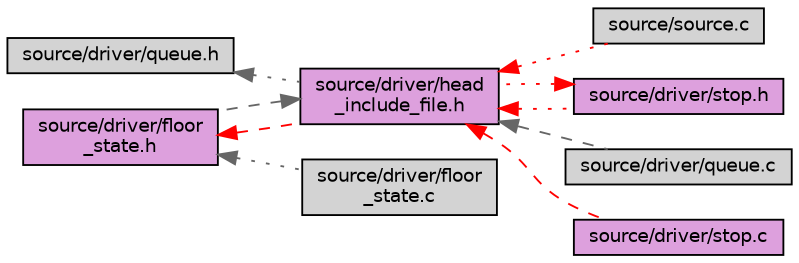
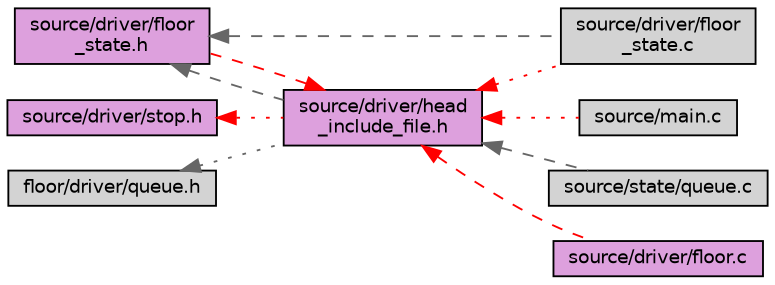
(679, 26) -> (658, 118)
(121, 56) -> (112, 188)
(250, 106) -> (258, 68)
(546, 109) -> (529, 74)
(269, 128) -> (236, 86)
(269, 164) -> (395, 36)
(679, 167) -> (658, 188)
(679, 237) -> (658, 259)
